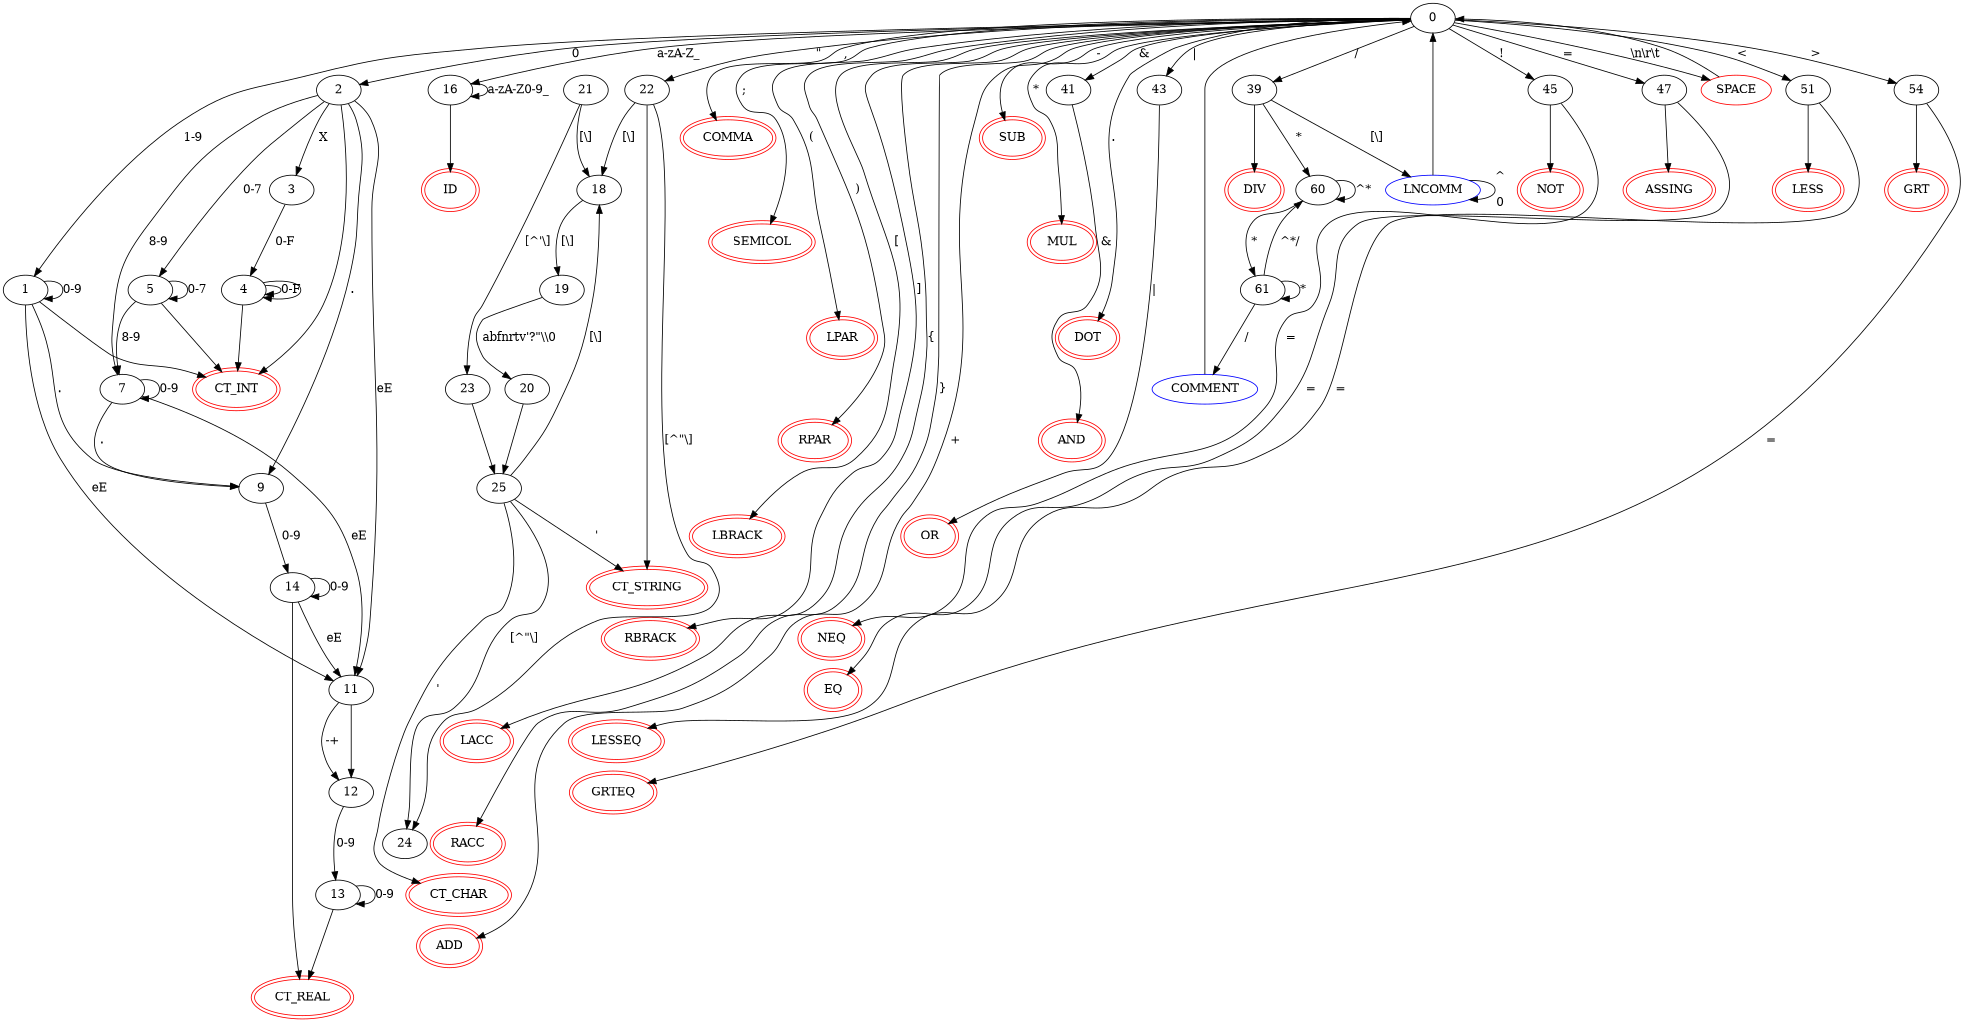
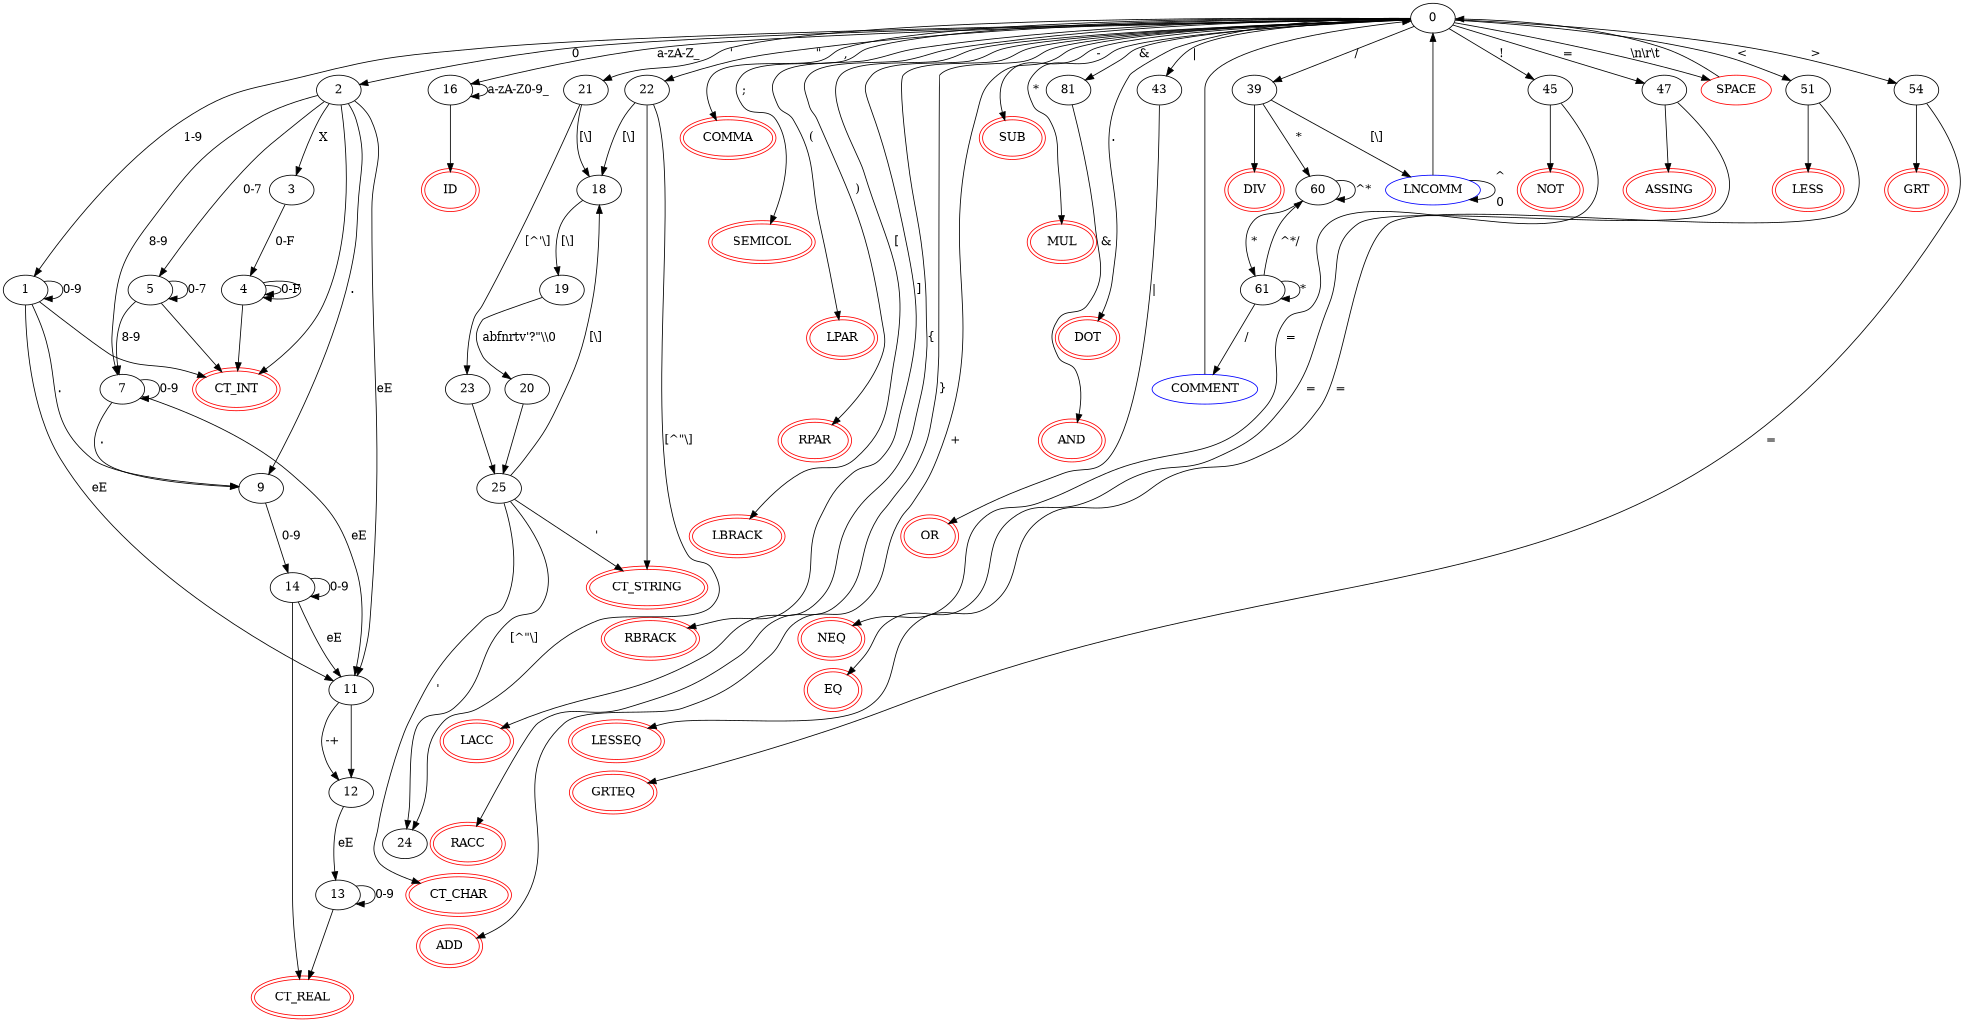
none -> (1008, 23)
(1069, 90) -> (1069, 90)
(346, 844) -> (346, 844)
